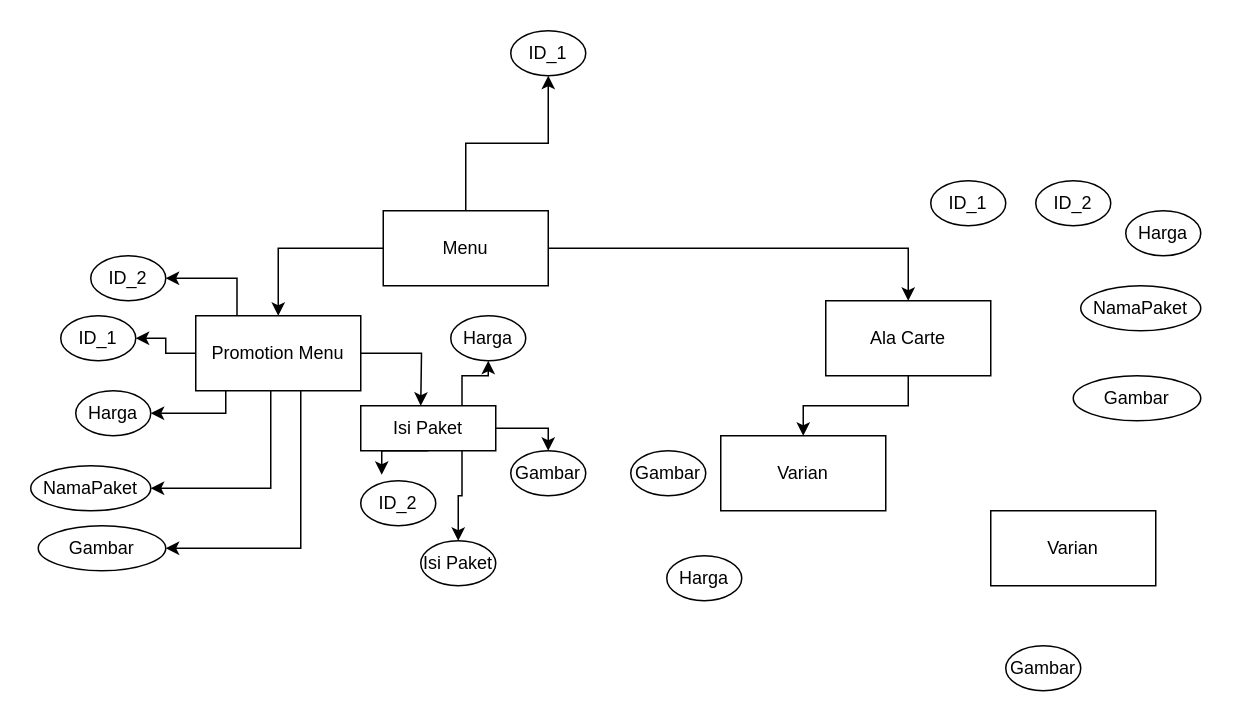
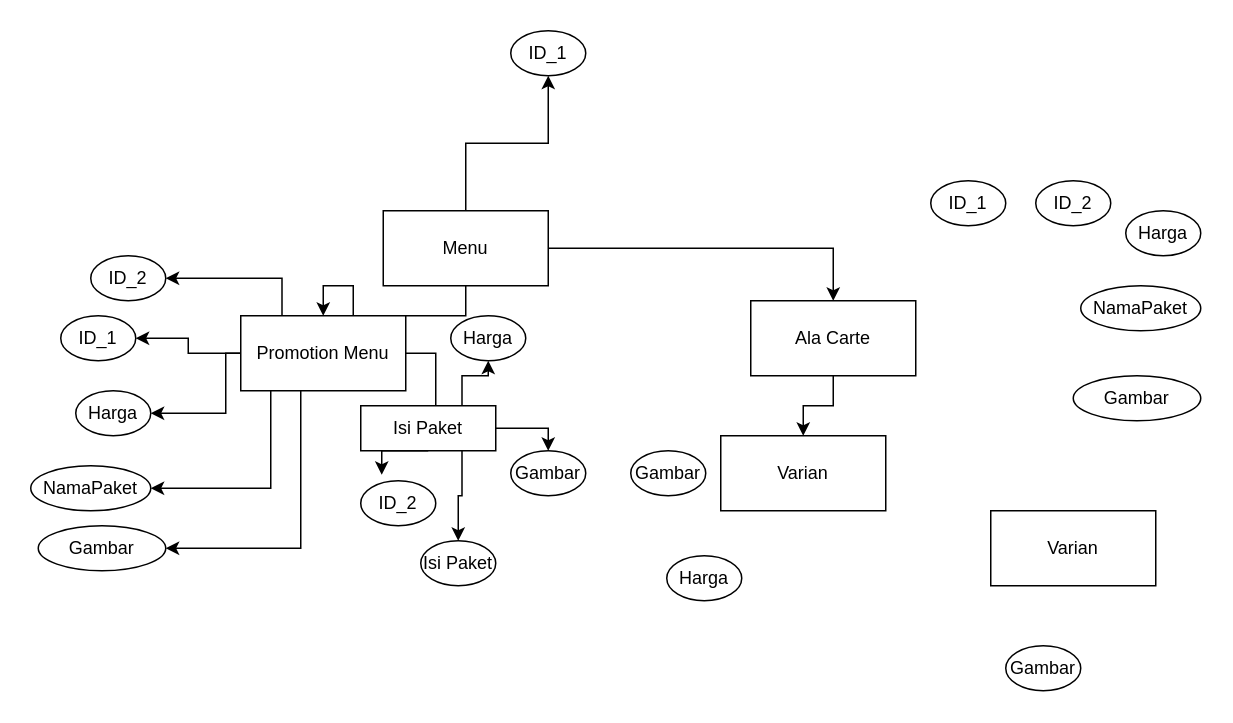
(908, 338) -> (833, 338)
(278, 353) -> (323, 353)
